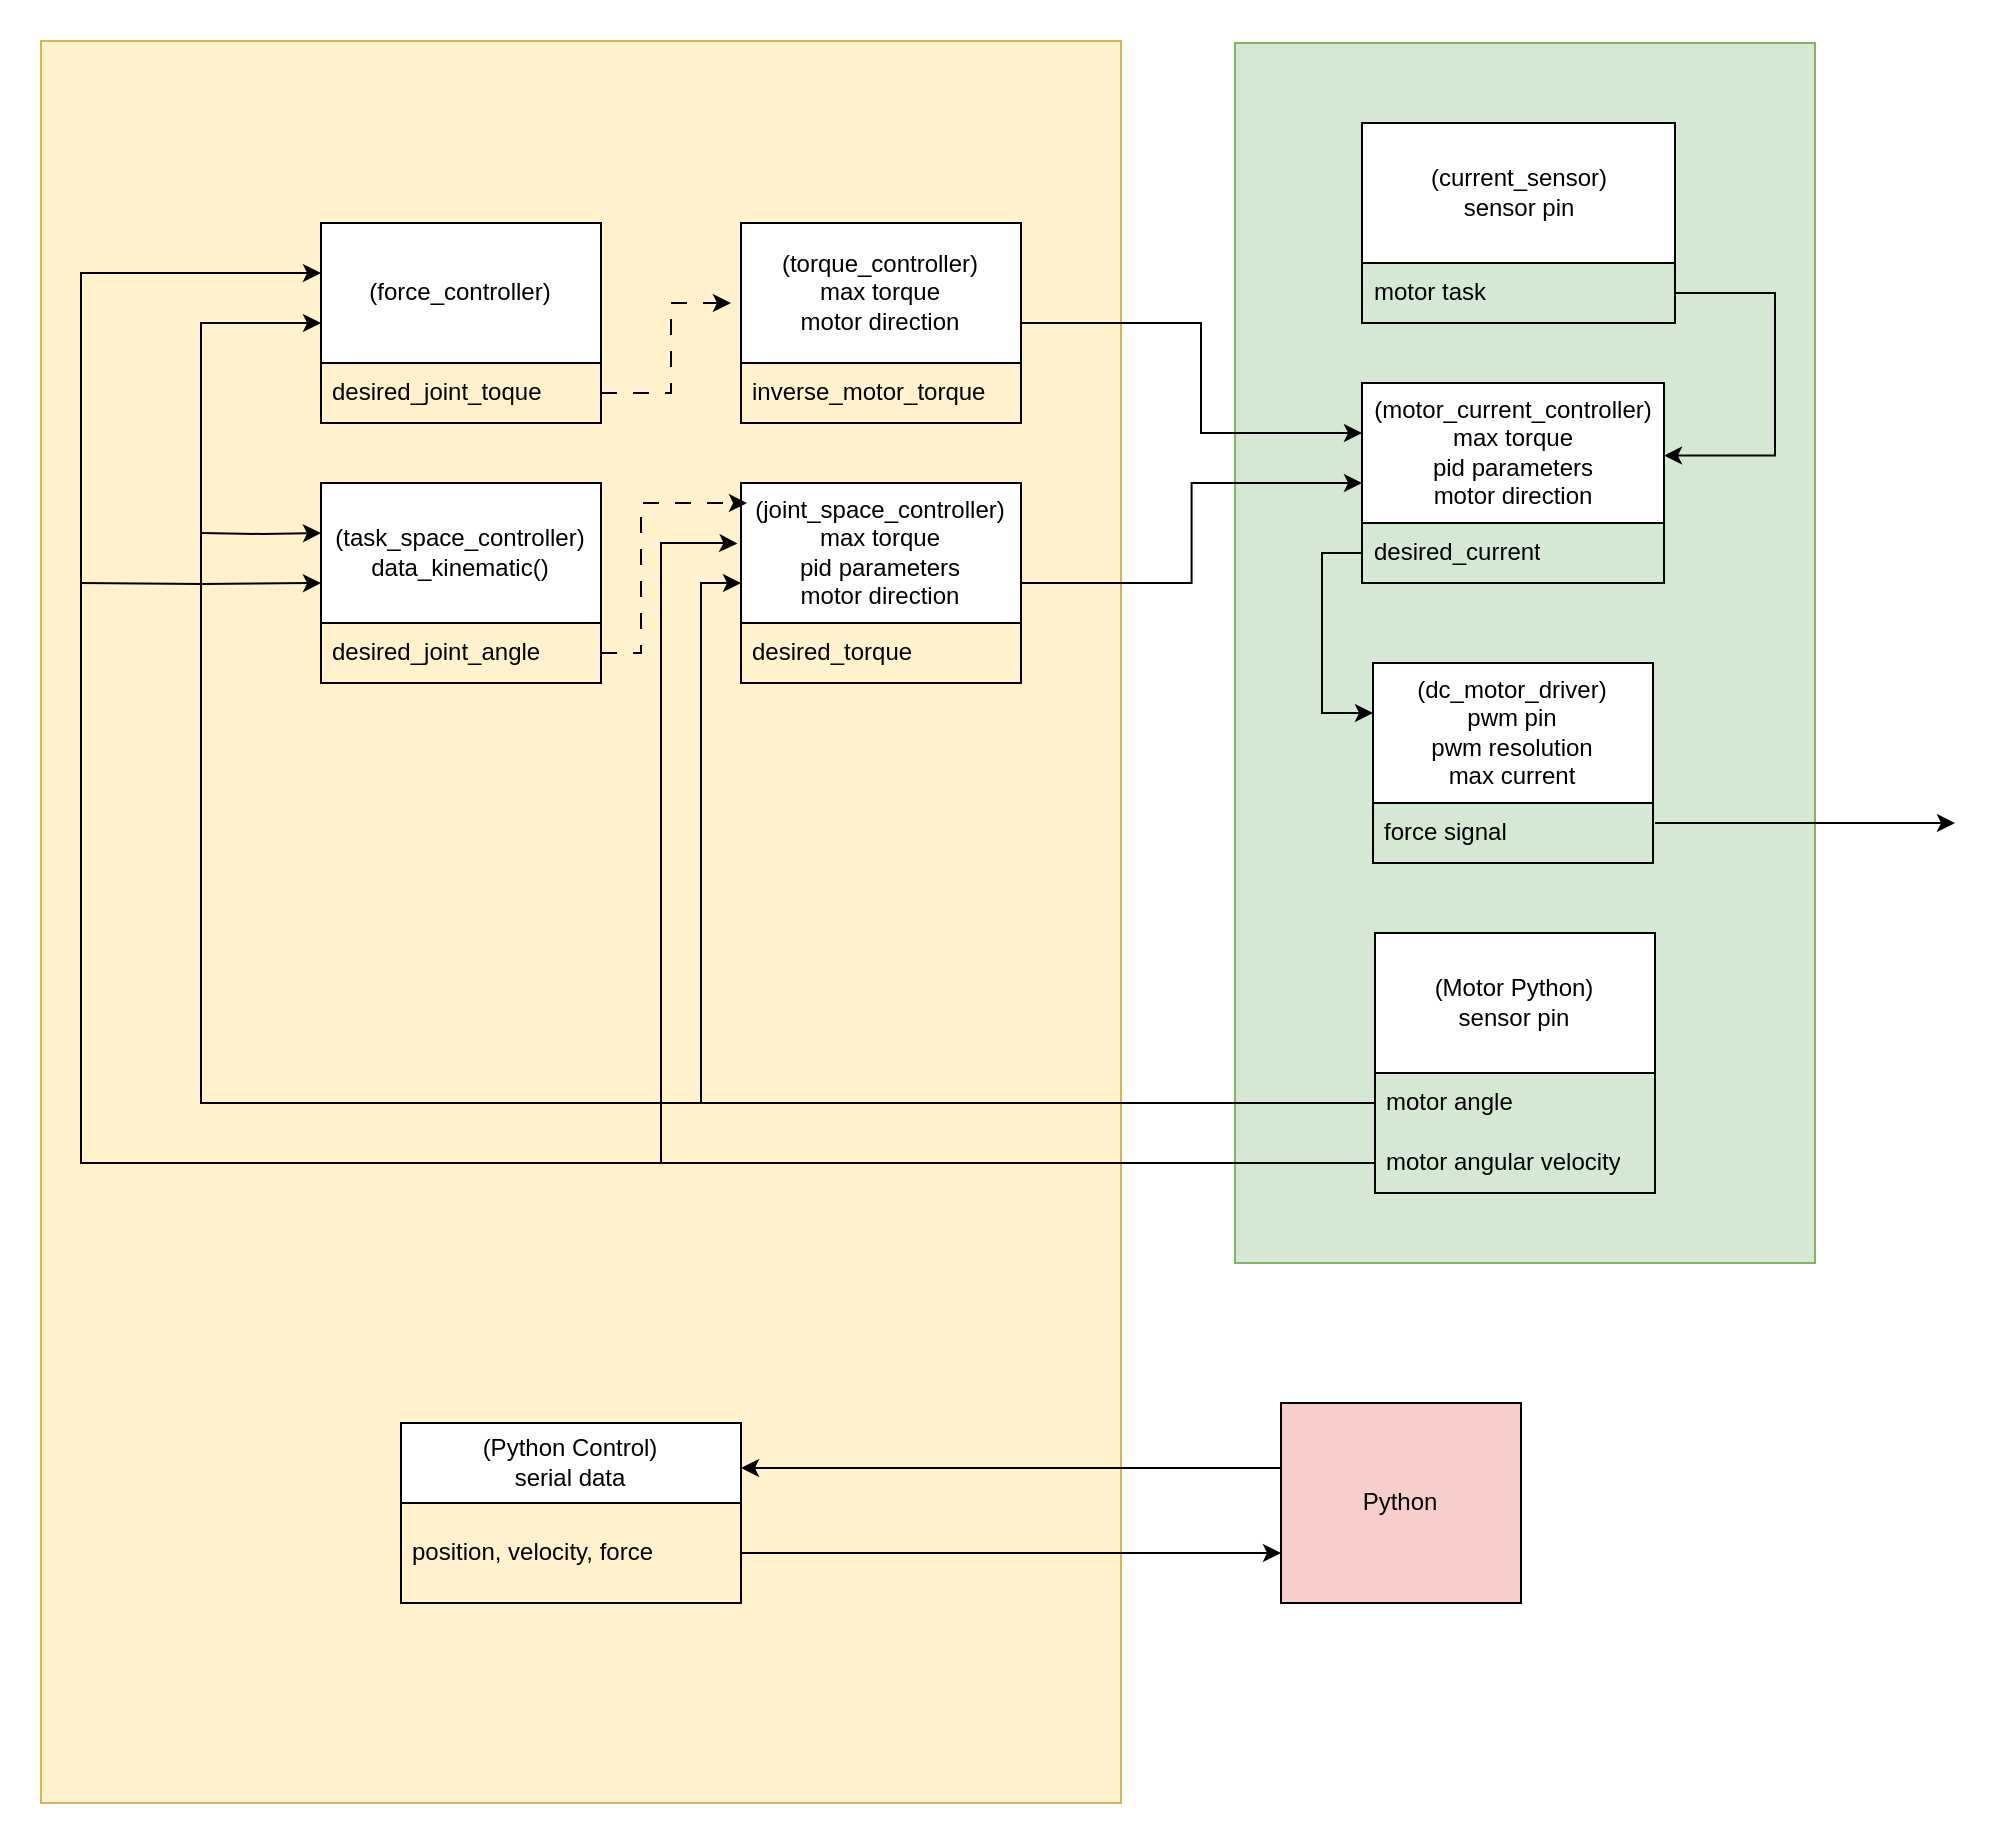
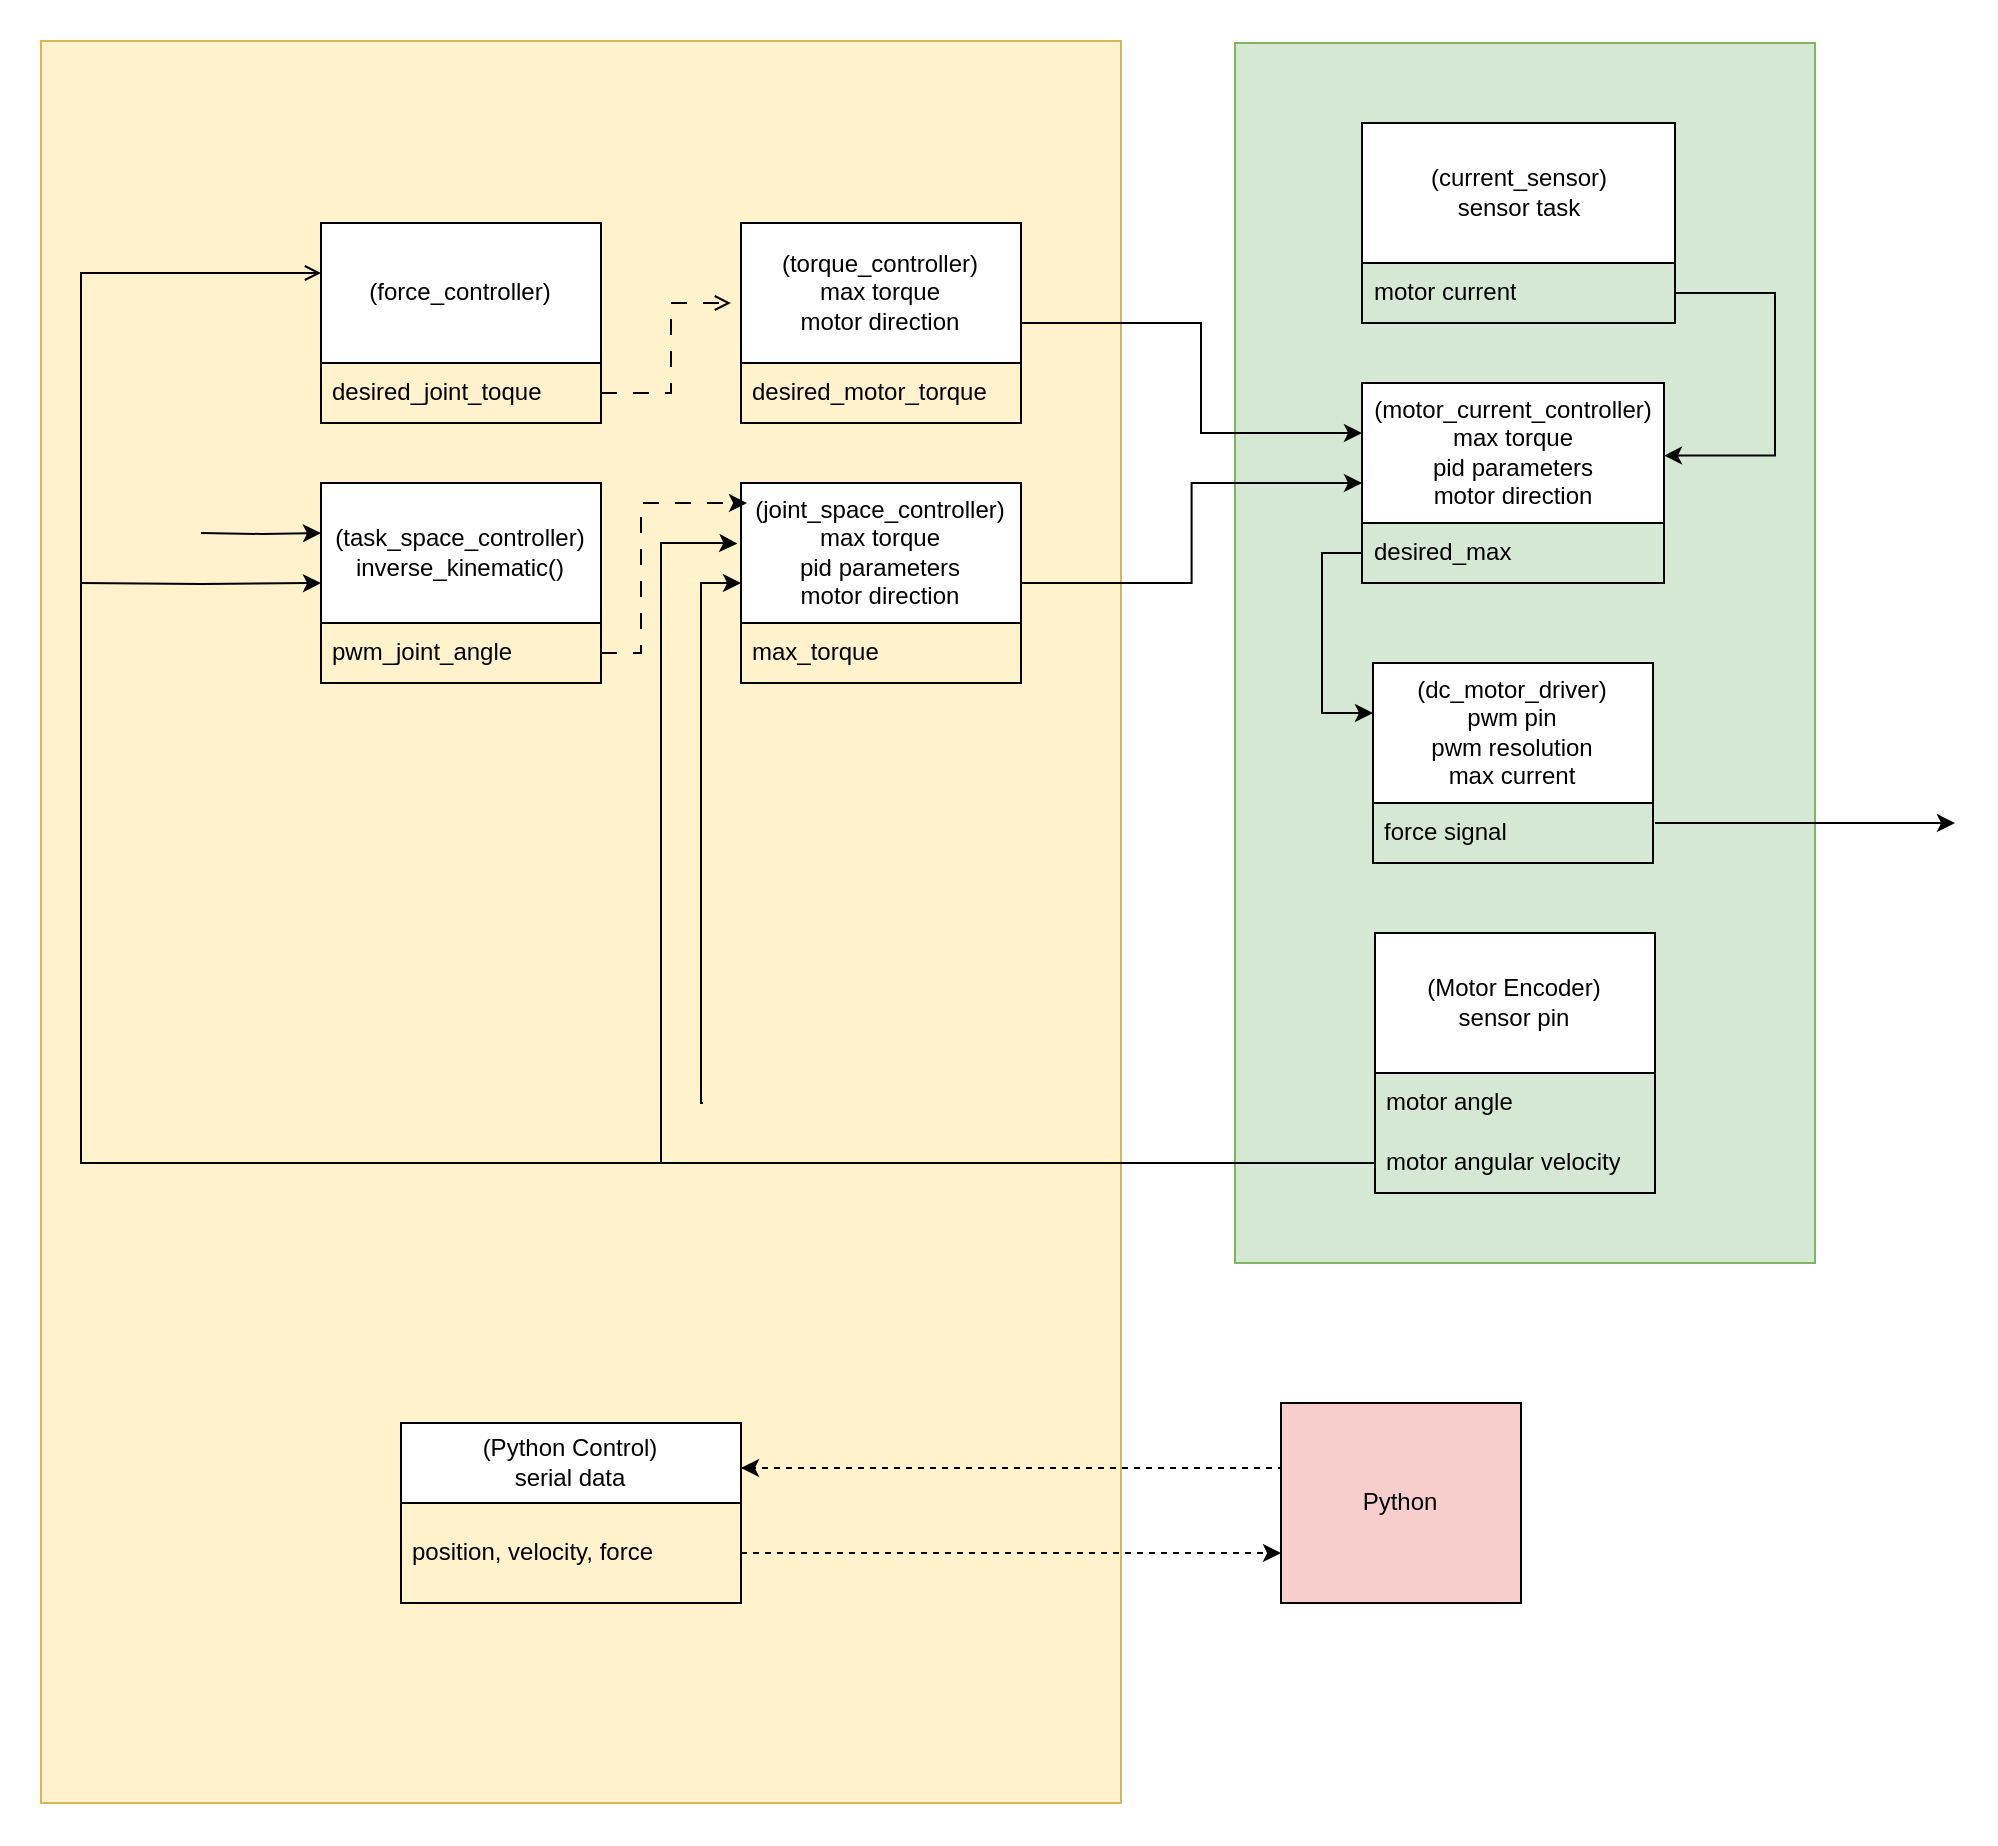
(1520, 193) -> (1520, 193)
(306, 273) -> (309, 273)
(1439, 293) -> (1459, 293)
(716, 303) -> (720, 303)
(883, 393) -> (883, 393)
(461, 553) -> (461, 553)
(1473, 553) -> (1446, 553)
(451, 653) -> (428, 653)
(844, 653) -> (820, 653)
(1515, 1003) -> (1515, 1003)
(343, 1103) -> none
(1018, 1468) -> (1018, 1468)
(1006, 1553) -> (1006, 1553)
